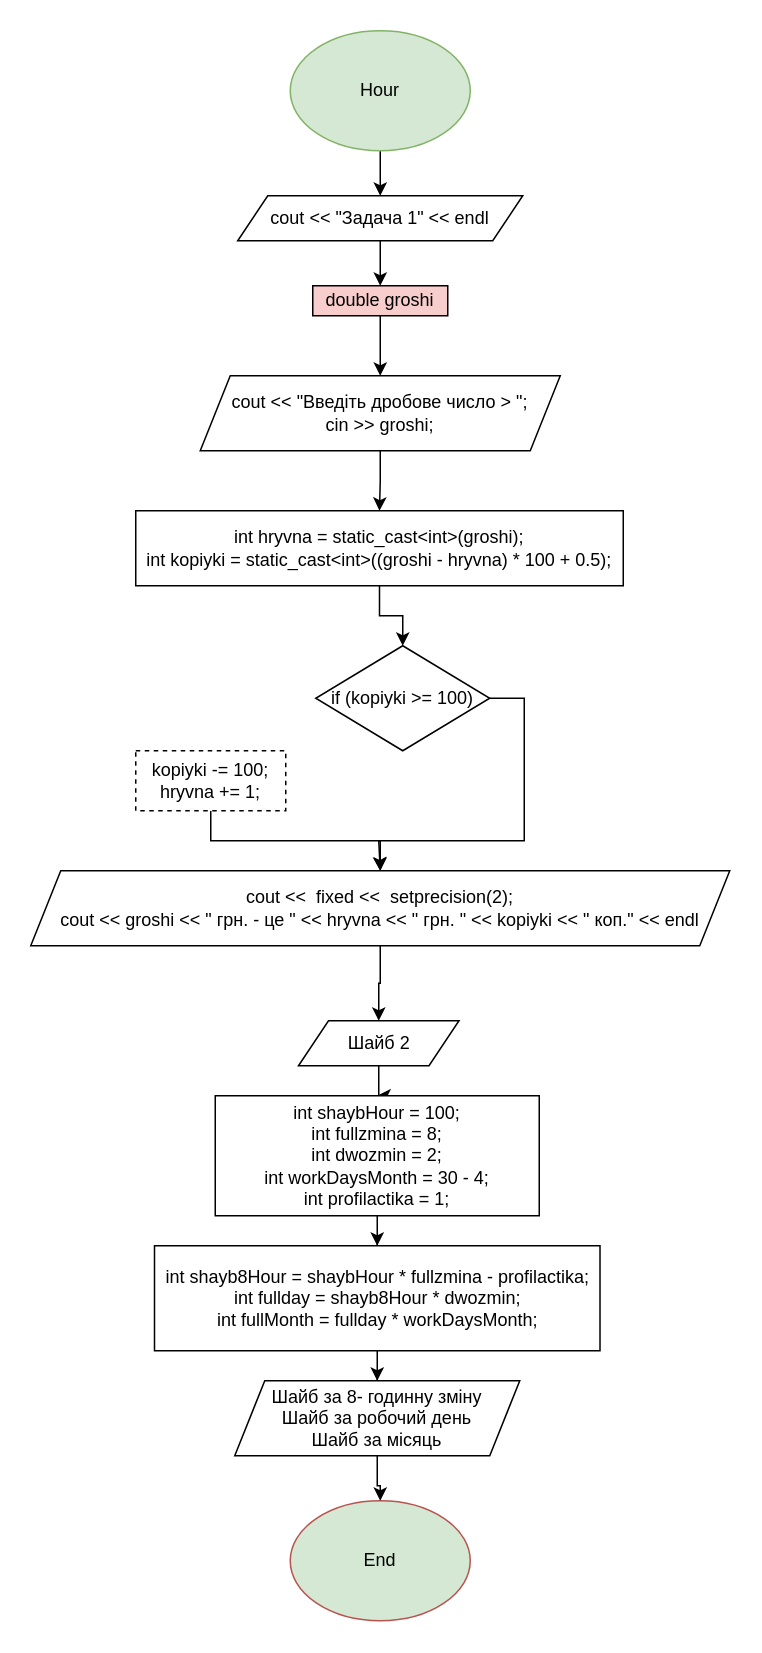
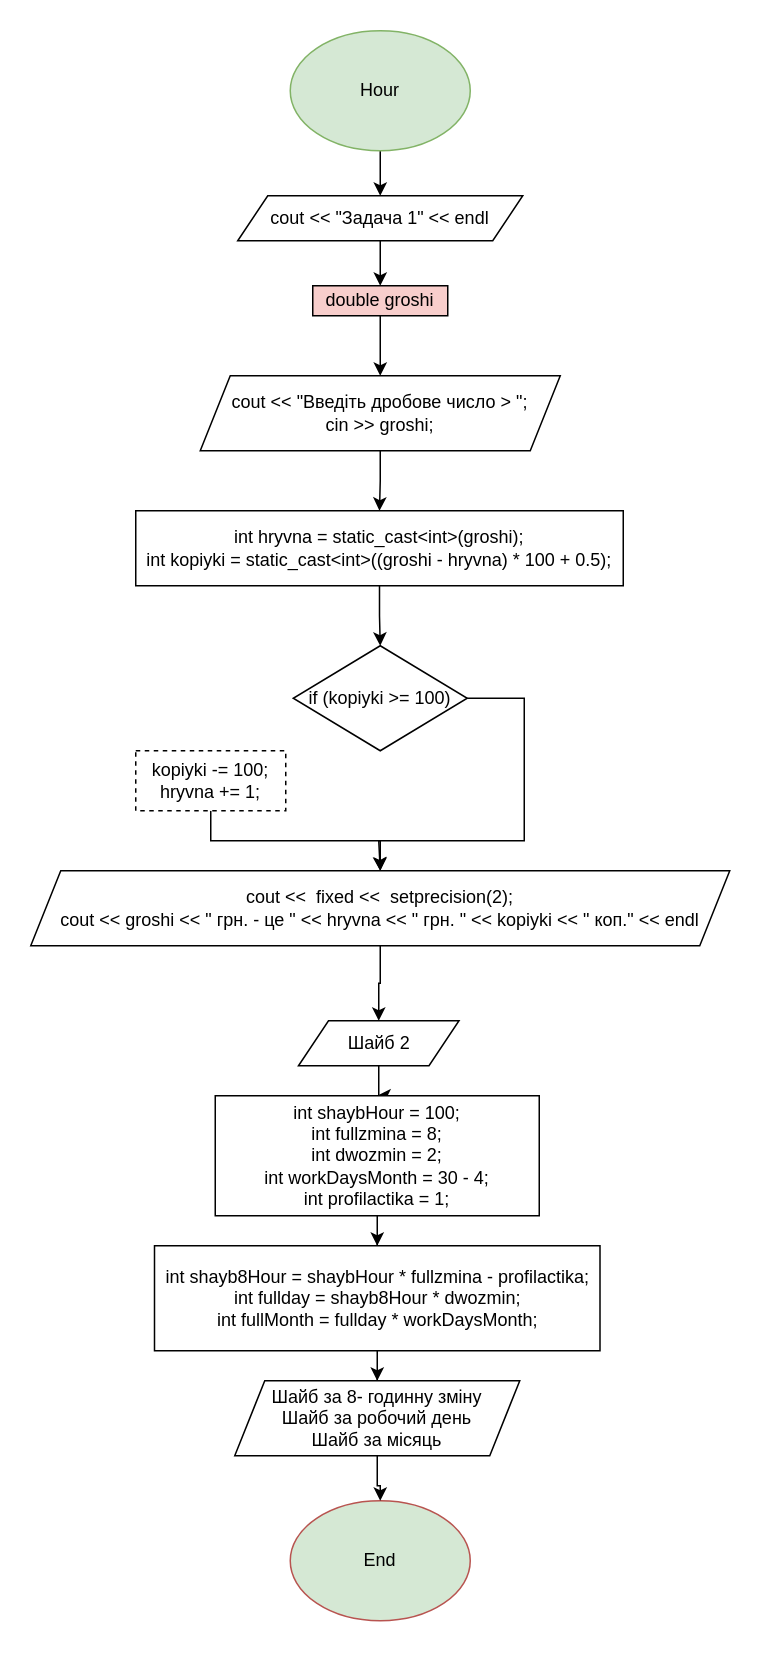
(403, 698) -> (380, 698)
